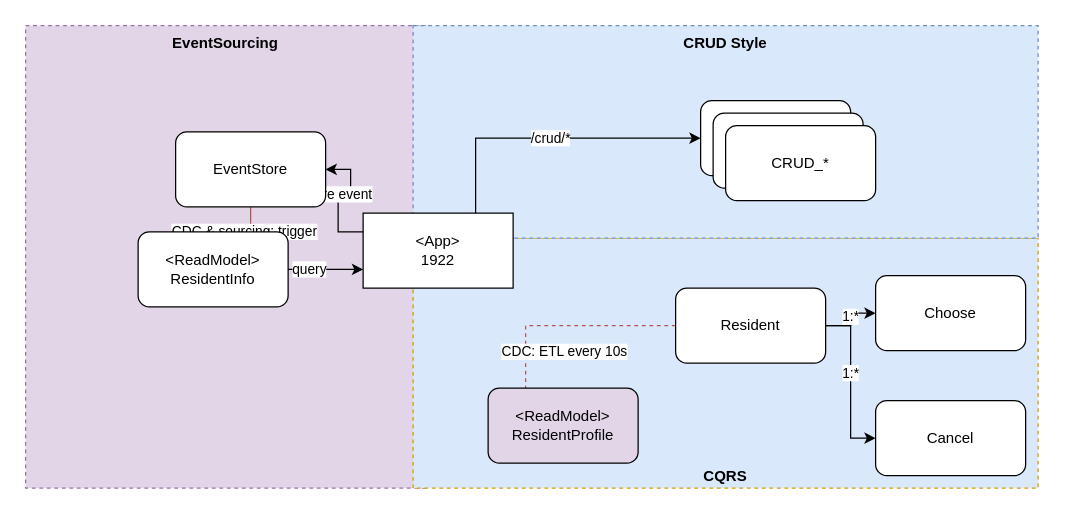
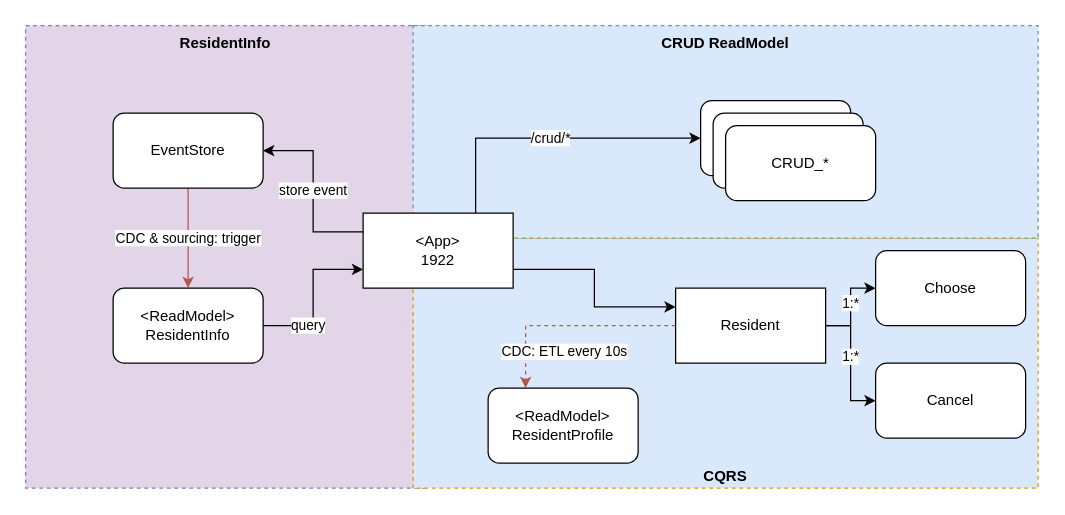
(226, 43) -> (226, 43)
(726, 43) -> (726, 43)
(251, 169) -> (188, 151)
(213, 269) -> (188, 326)
none -> (594, 284)
(951, 313) -> (951, 288)
(751, 326) -> (751, 326)
(526, 381) -> (526, 378)
(563, 426) -> (563, 426)
(951, 438) -> (951, 401)
